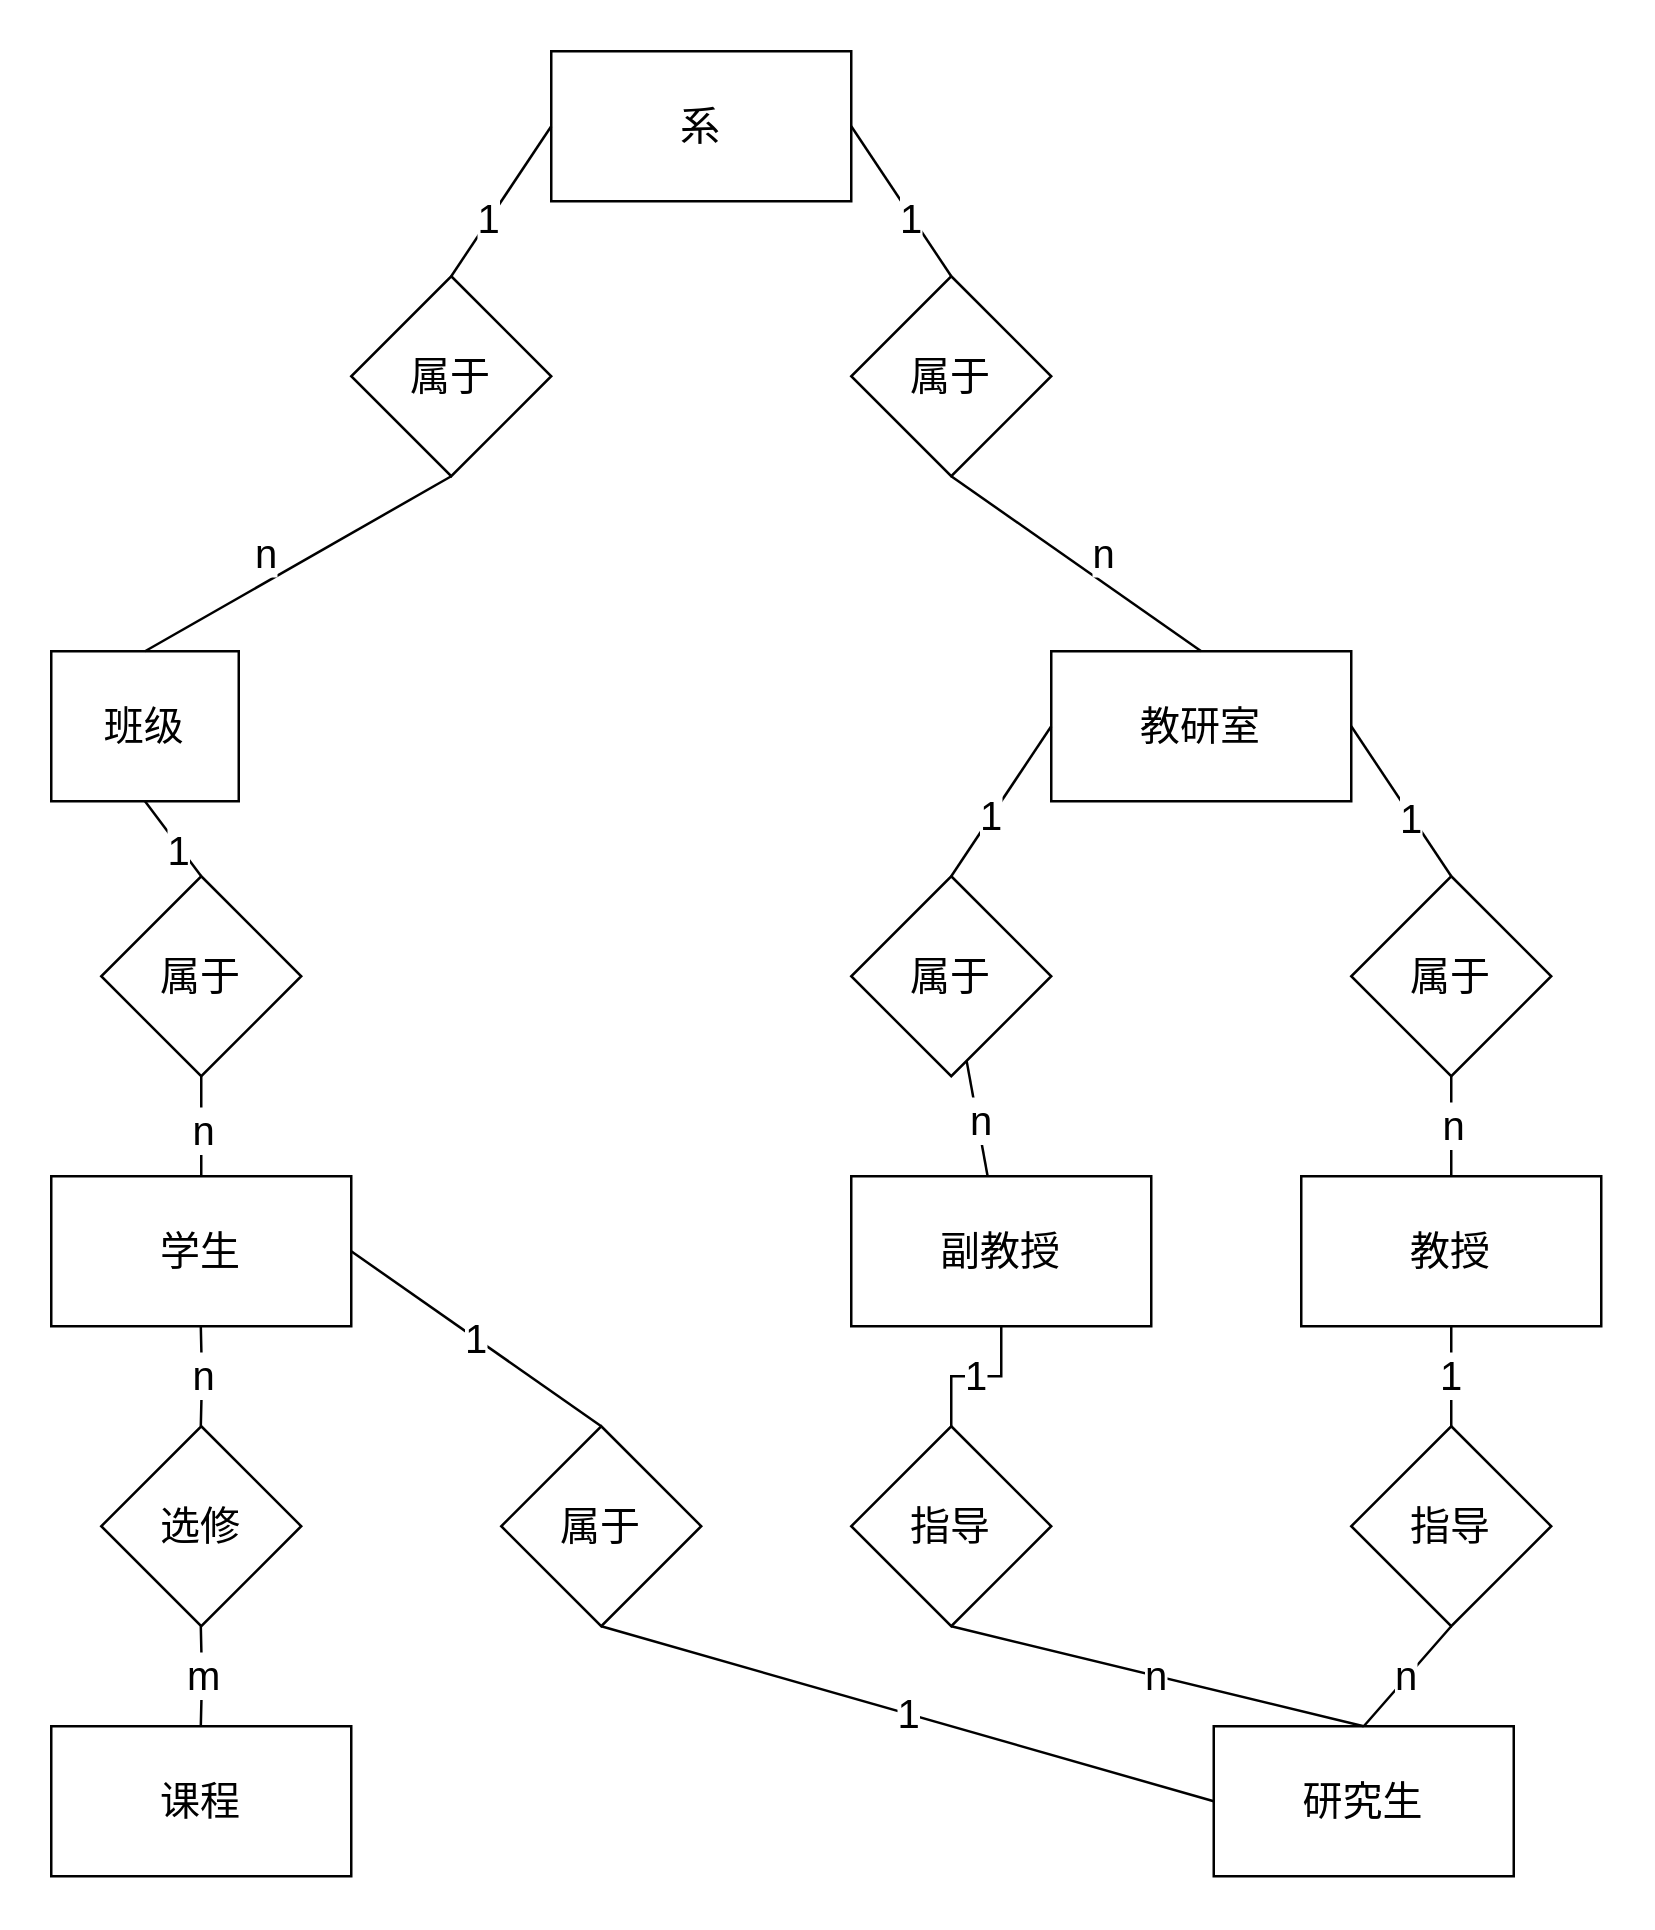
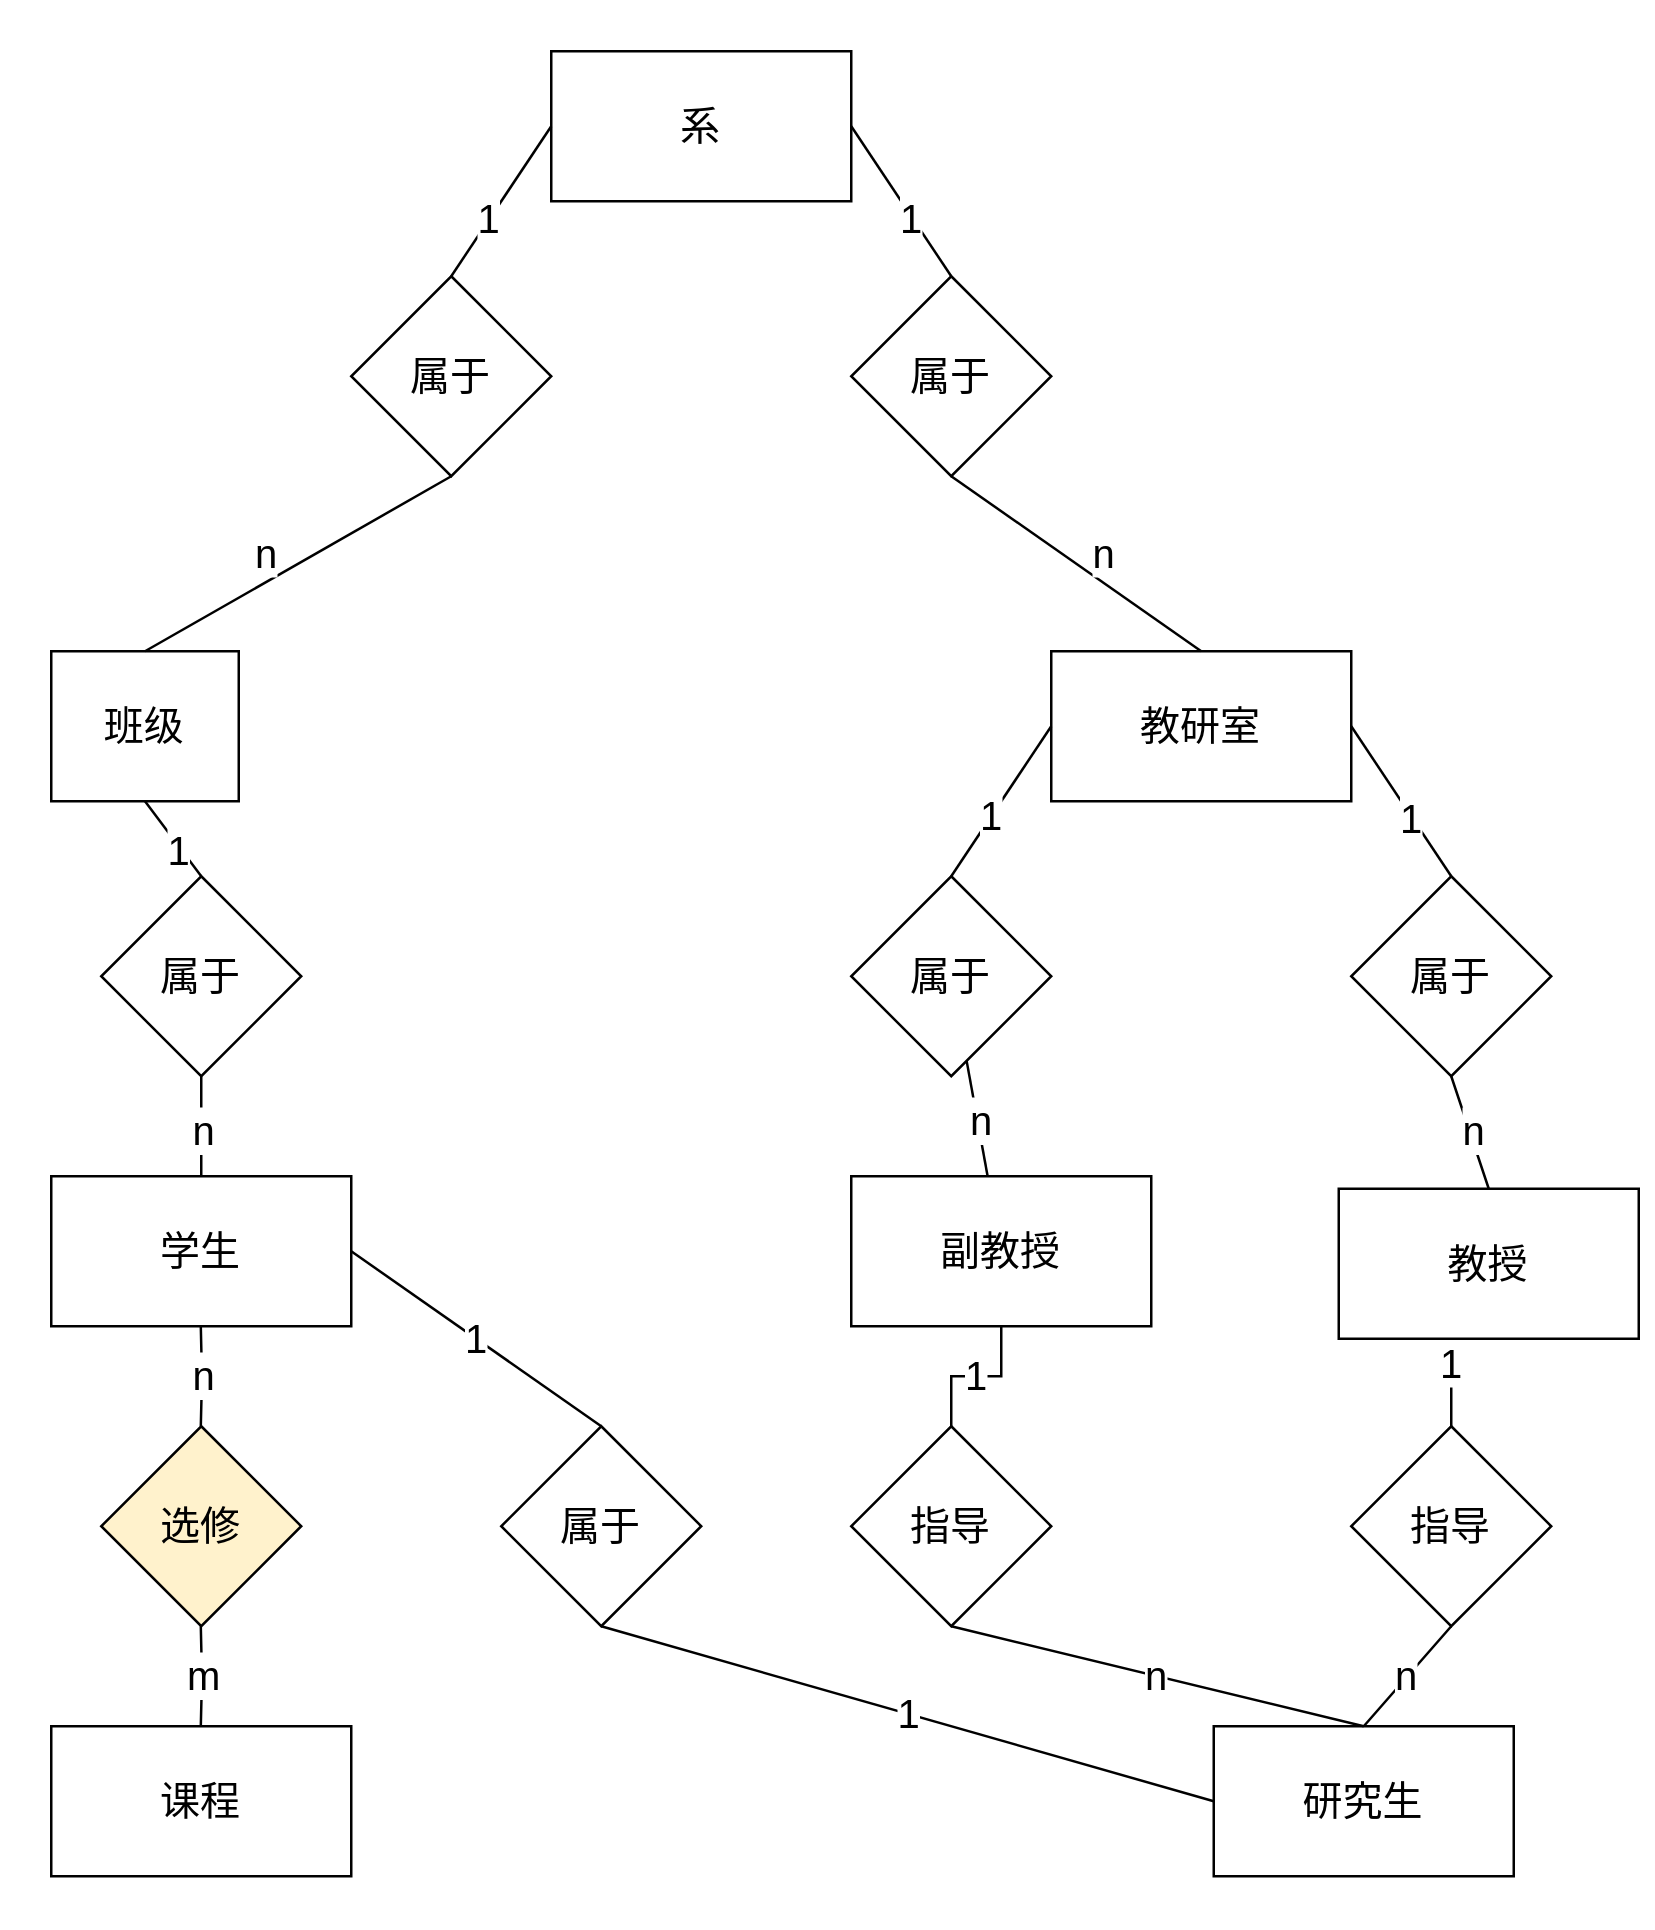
(1451, 1251) -> (1489, 1264)
(201, 1526) -> (201, 1526)
